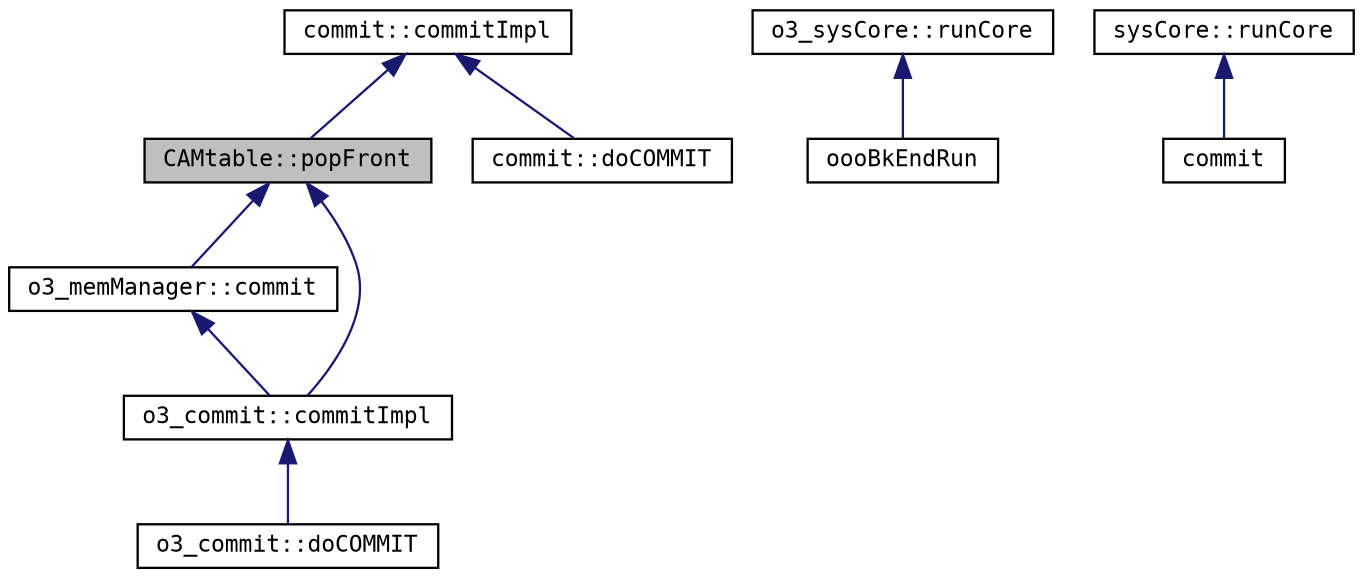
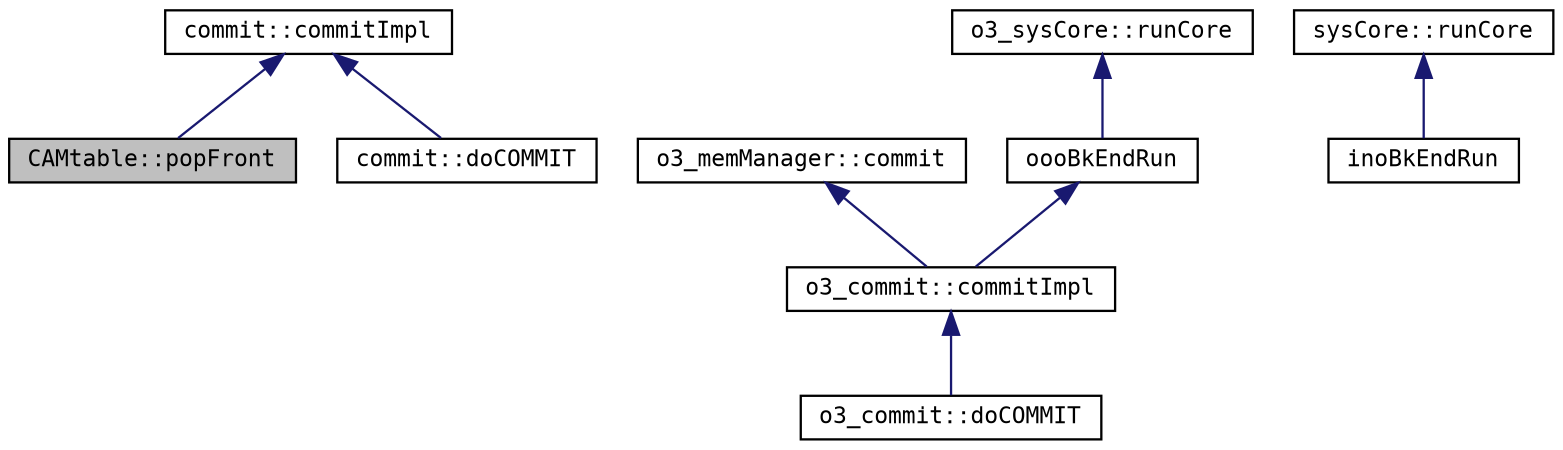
(1224, 161) -> (1424, 161)
(223, 233) -> none
(359, 301) -> (1018, 232)
